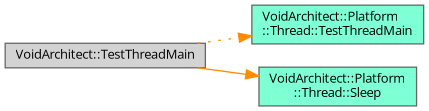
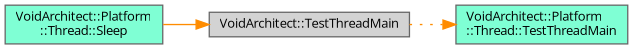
(222, 71) -> (180, 25)
